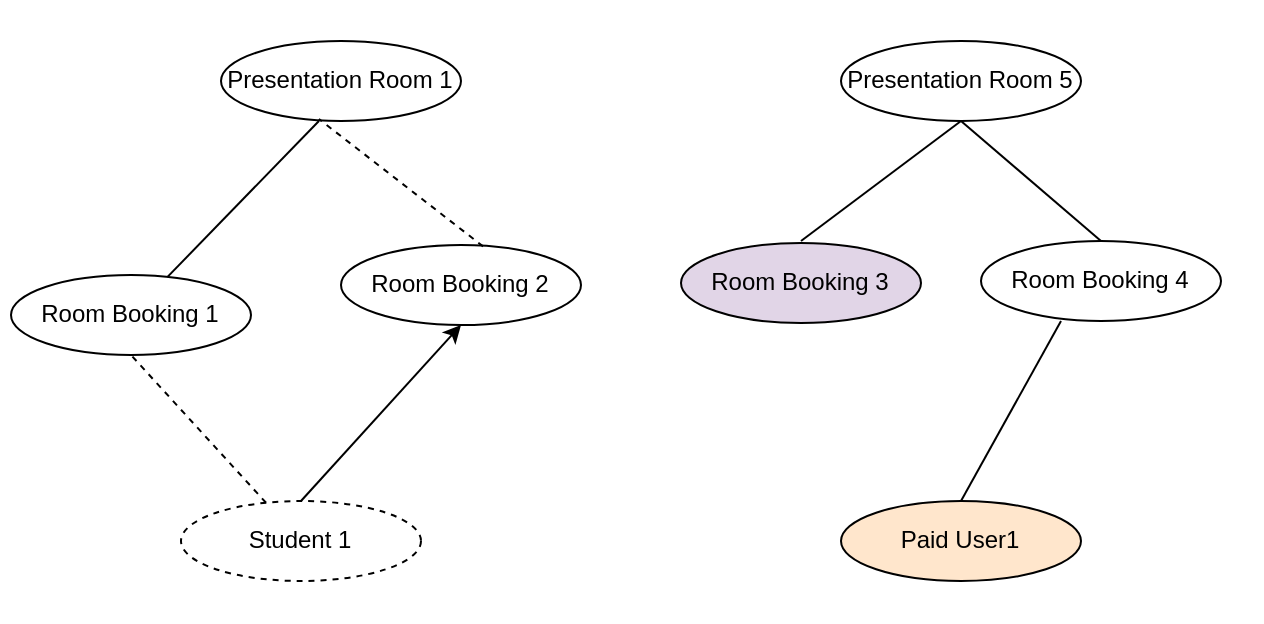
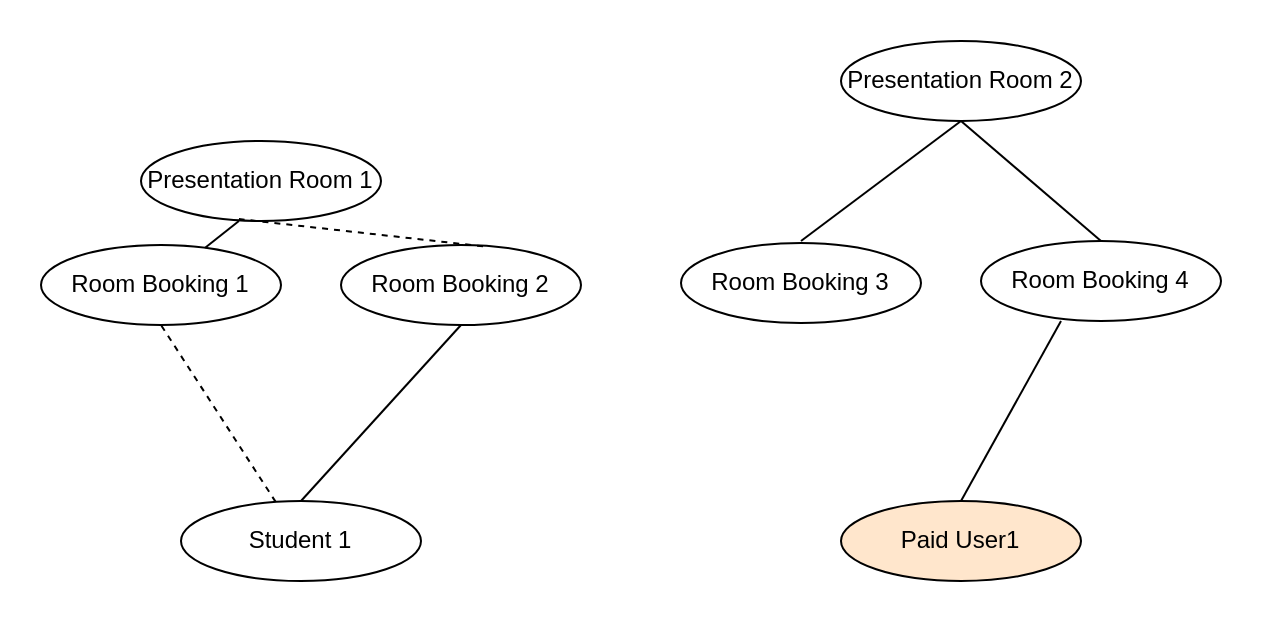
(341, 81) -> (261, 181)
(961, 81) -> (961, 81)
(801, 283) -> (801, 283)
(131, 315) -> (161, 285)
(451, 336) -> (455, 332)
(301, 541) -> (301, 541)
